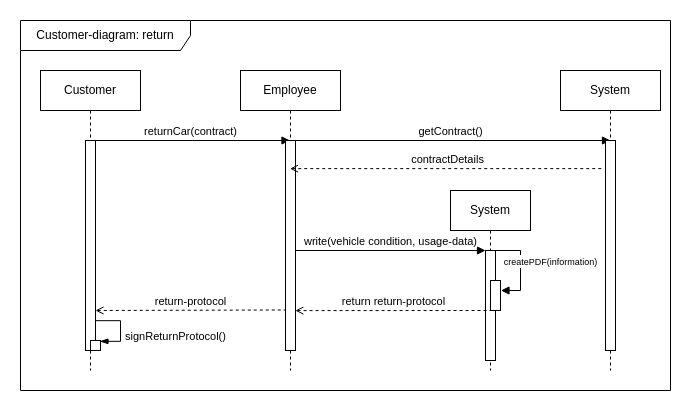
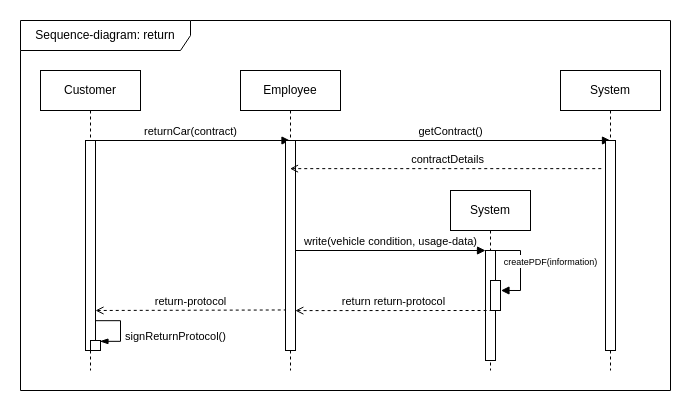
(106, 36) -> (106, 36)
